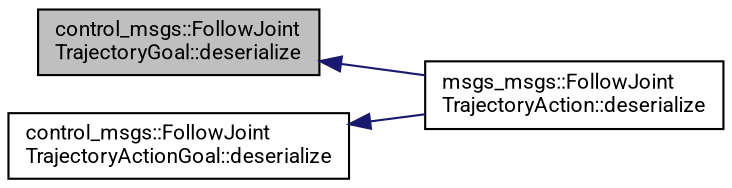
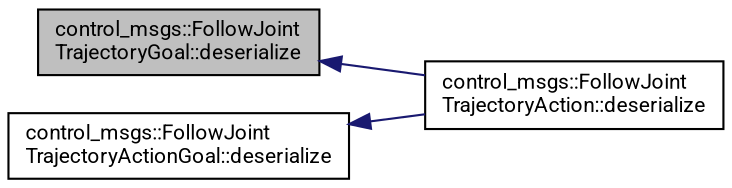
(574, 95) -> (574, 95)
